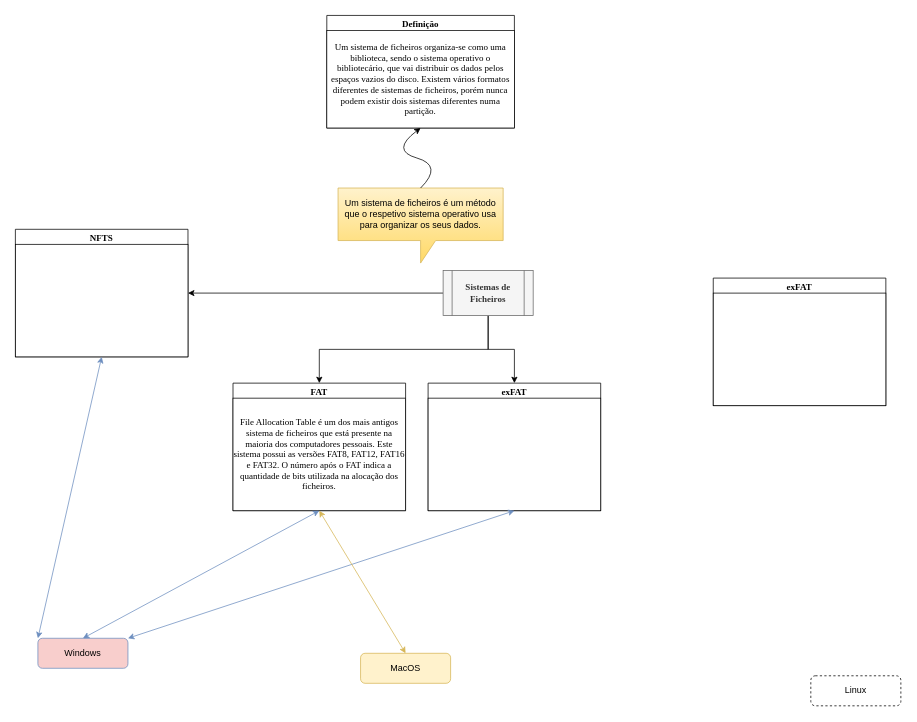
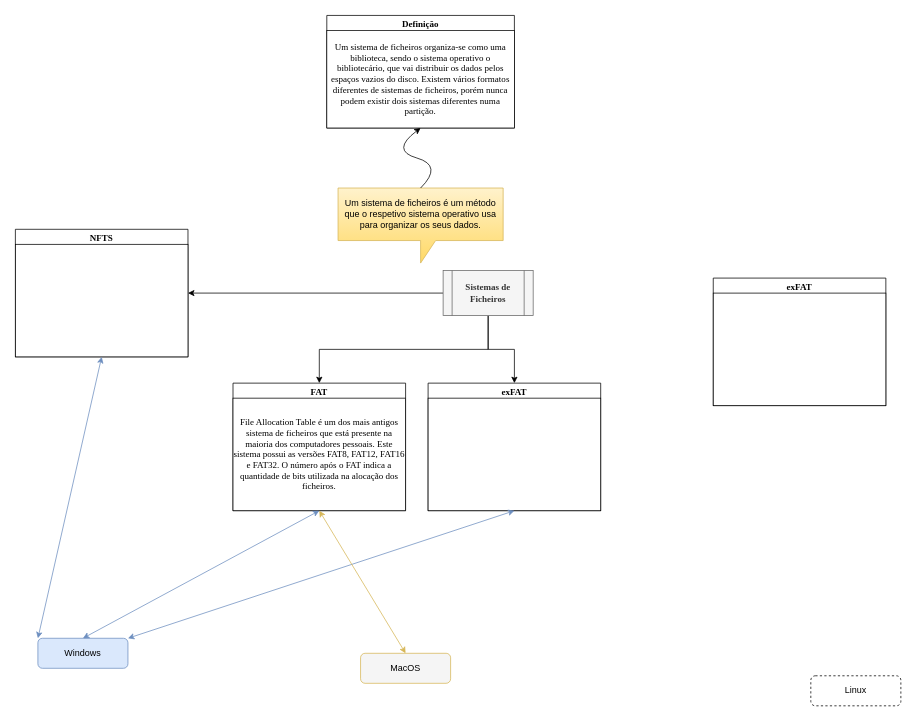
(83, 653) -> (83, 653)
(405, 668) -> (405, 668)
